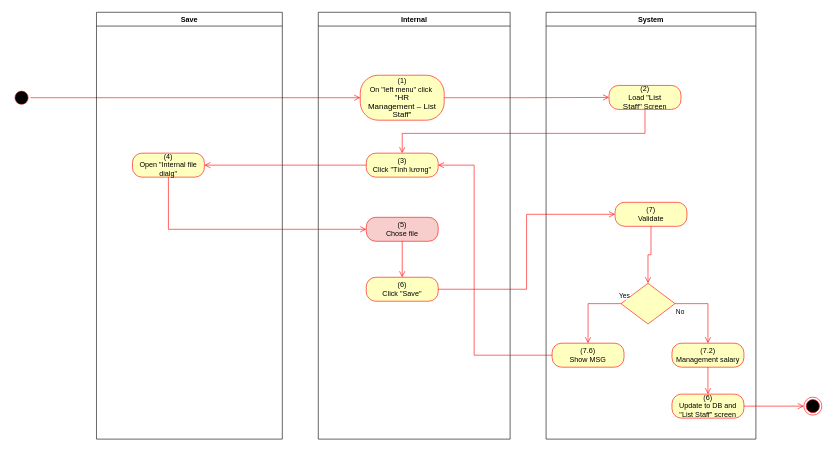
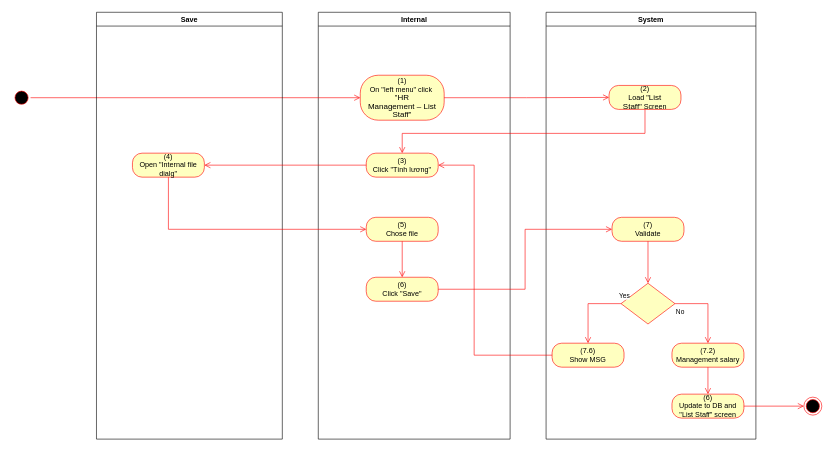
(651, 215) -> (648, 230)
(402, 230) -> (402, 230)
